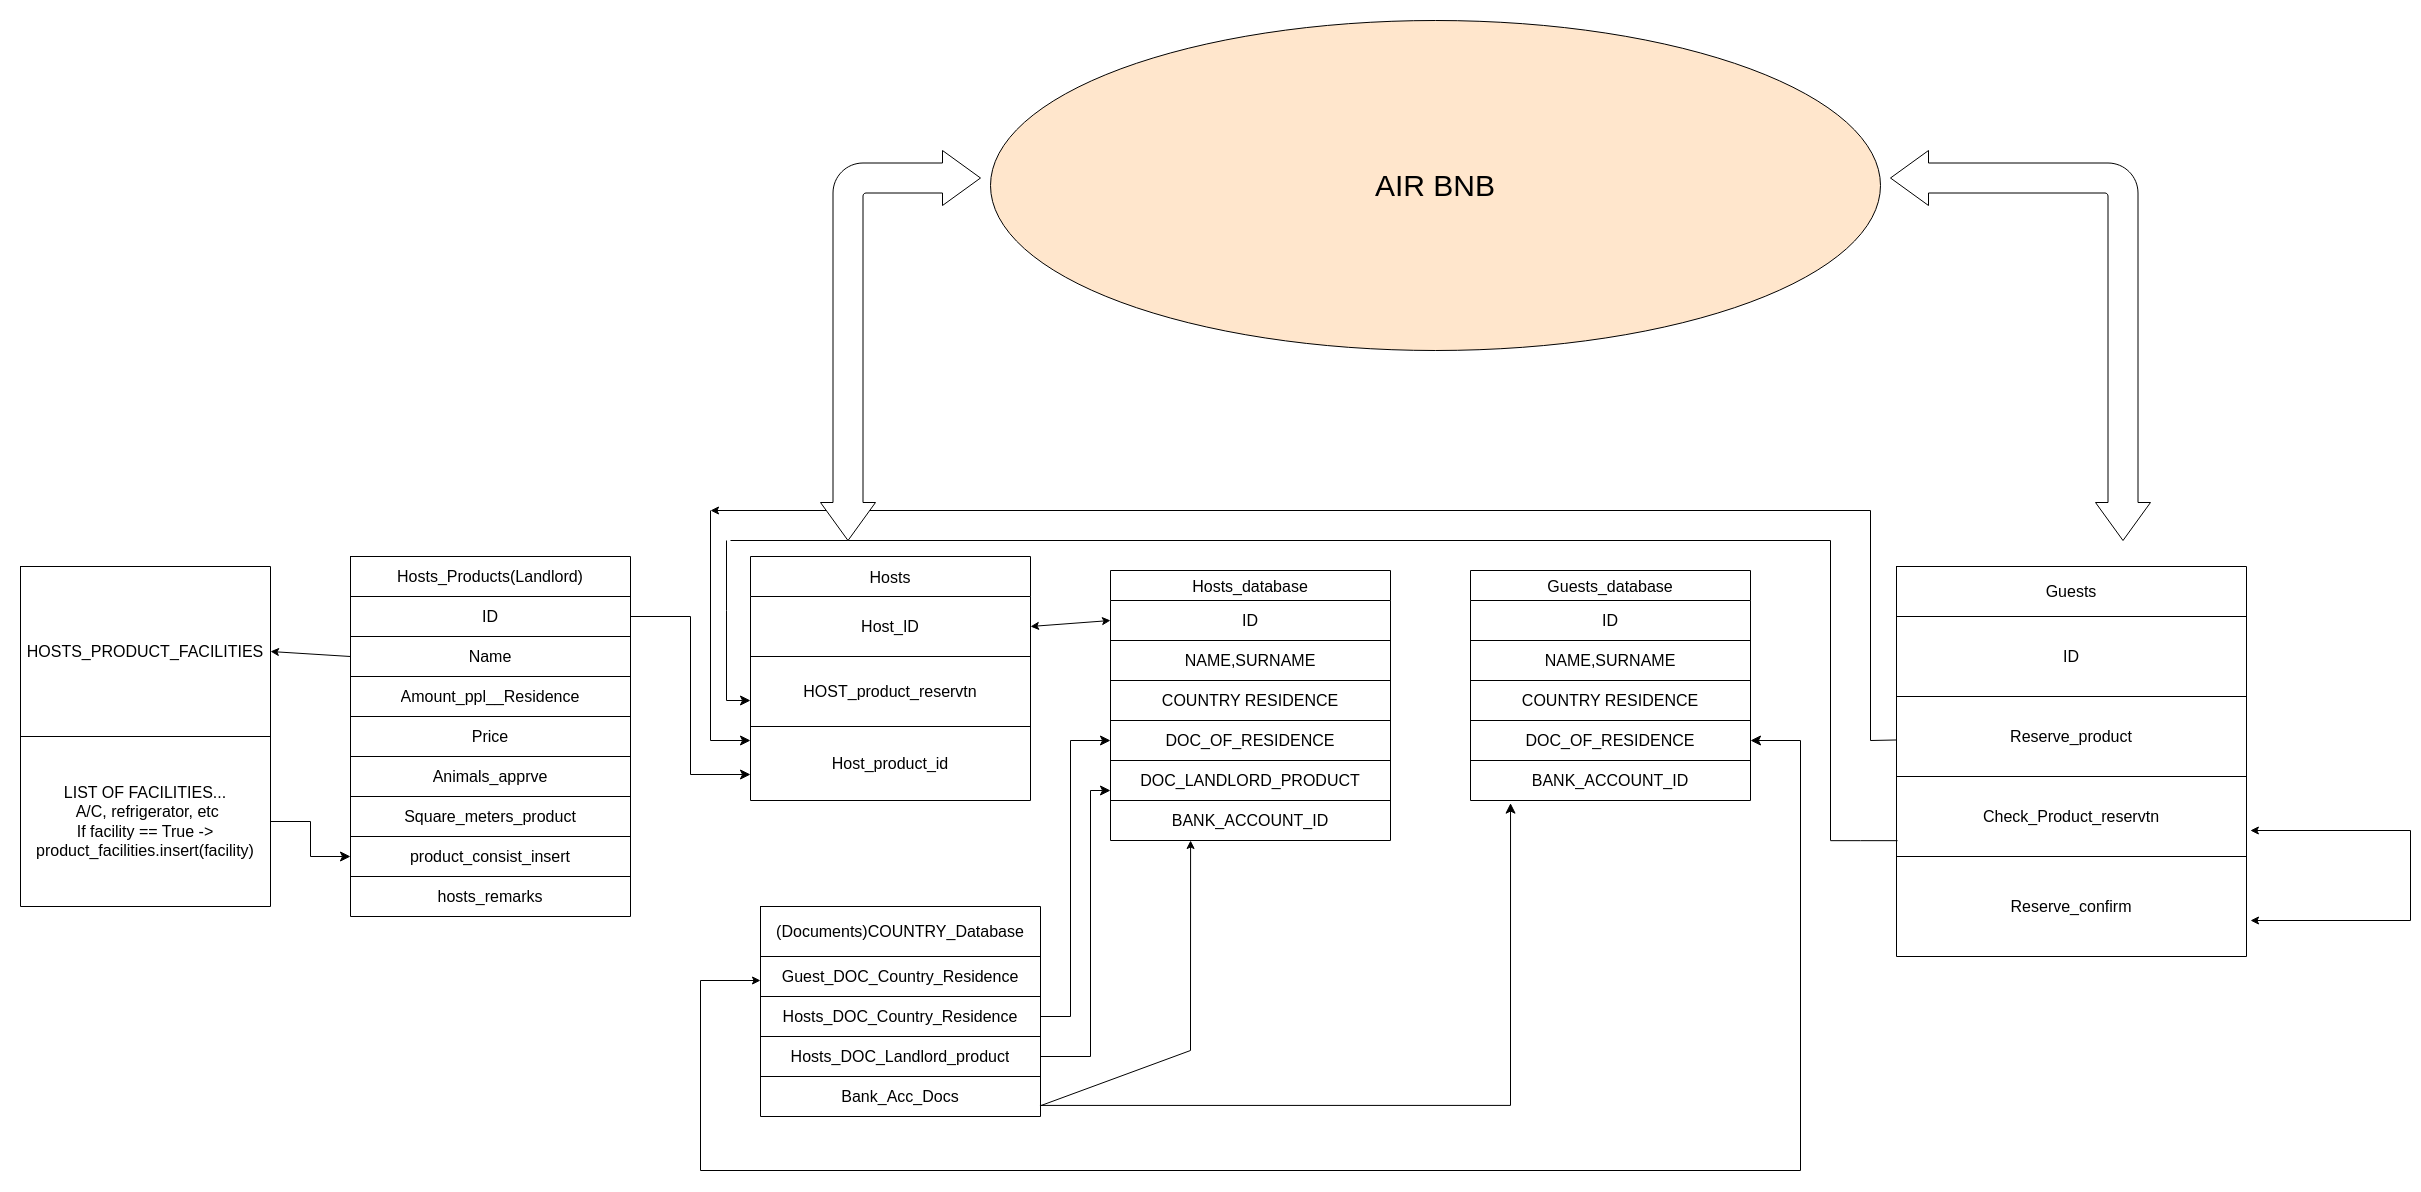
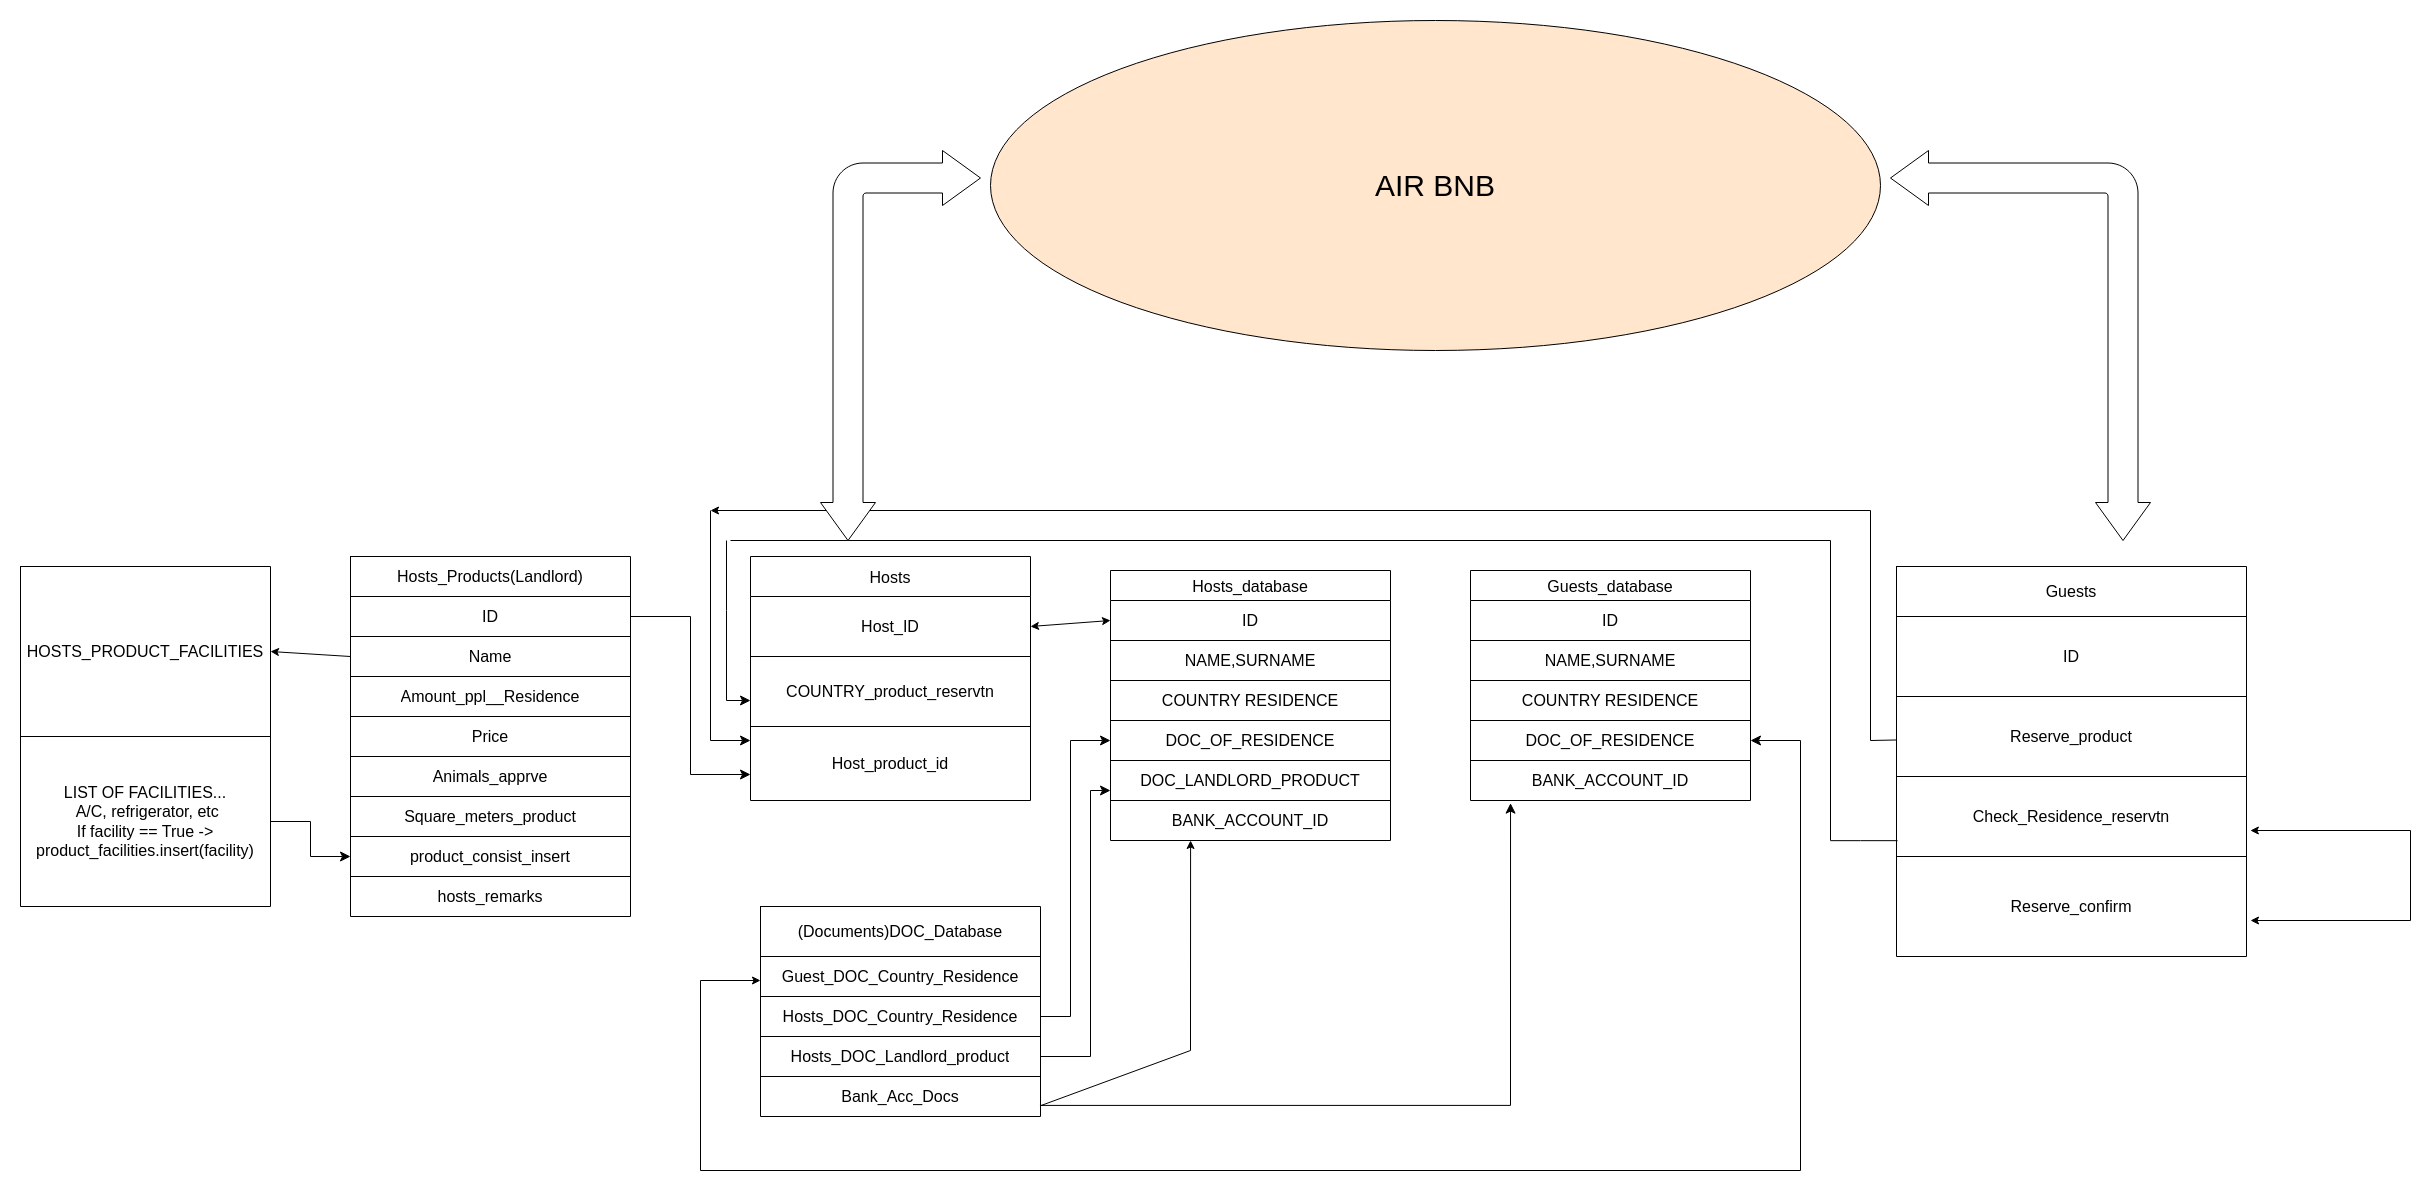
(891, 692) -> (891, 692)
(2072, 817) -> (2072, 817)
(901, 932) -> (901, 932)
